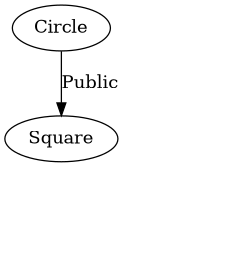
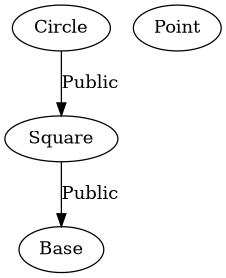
none -> (177, 28)
none -> (61, 250)
